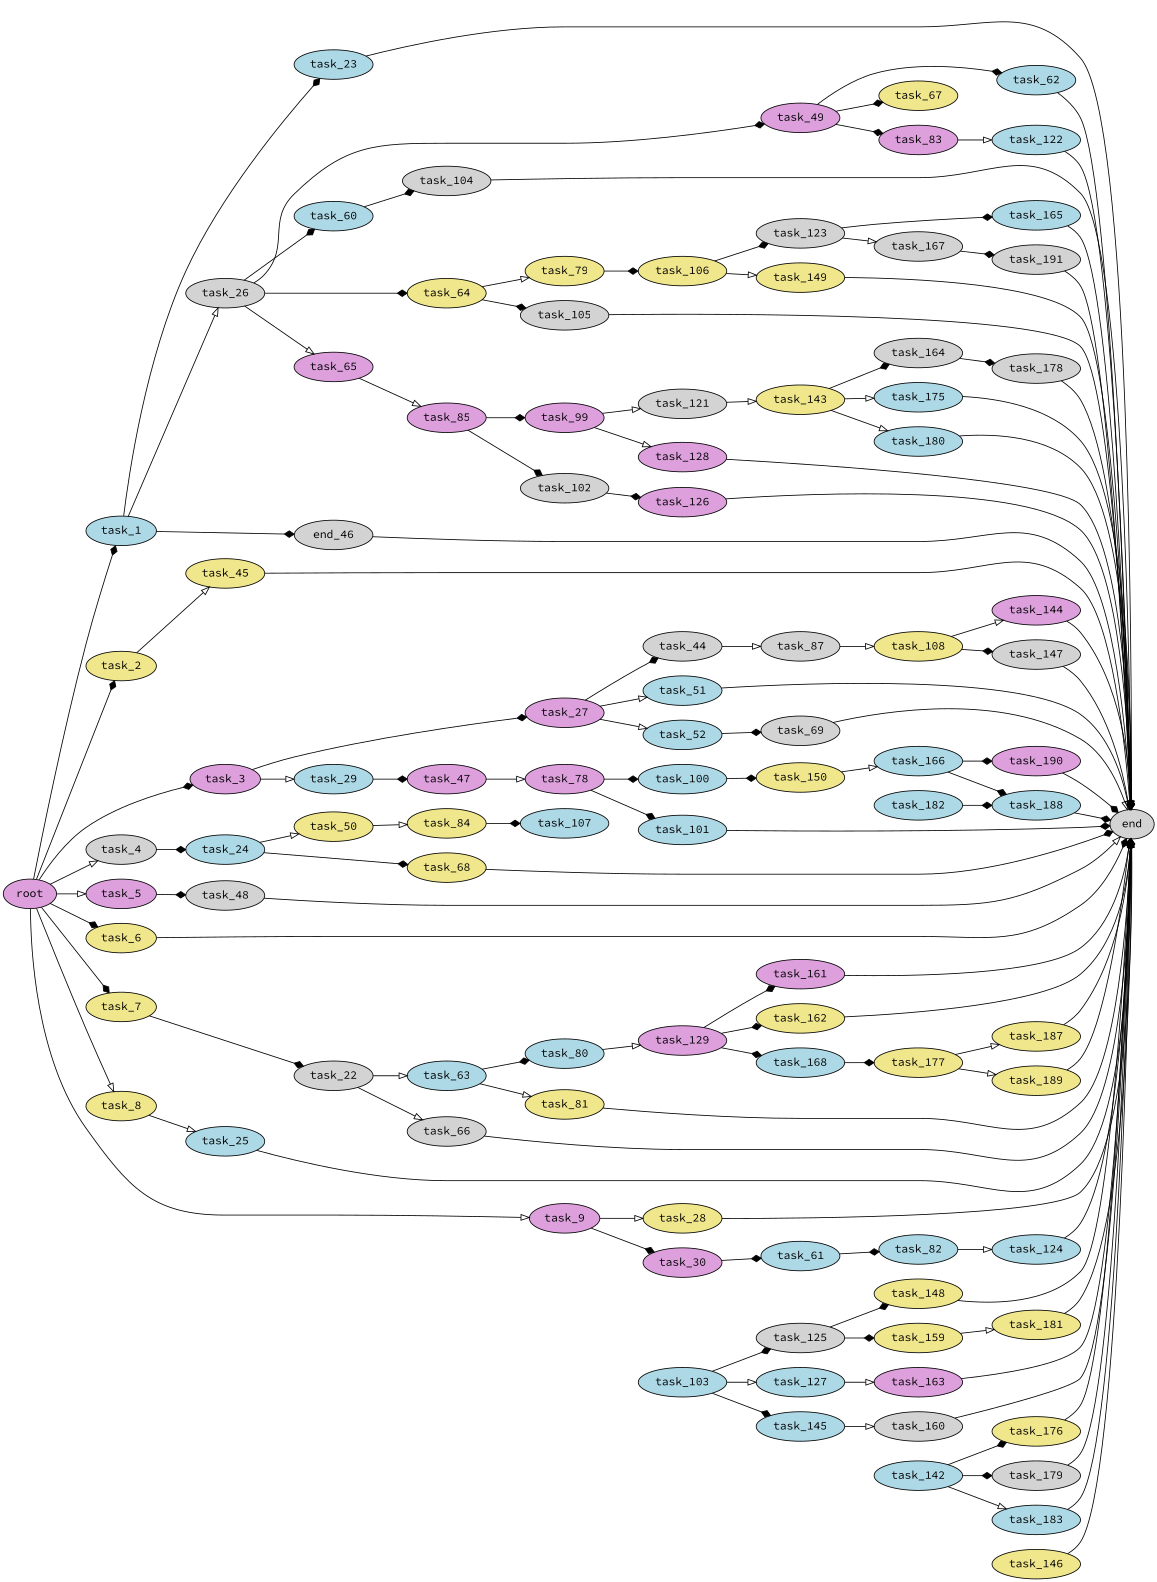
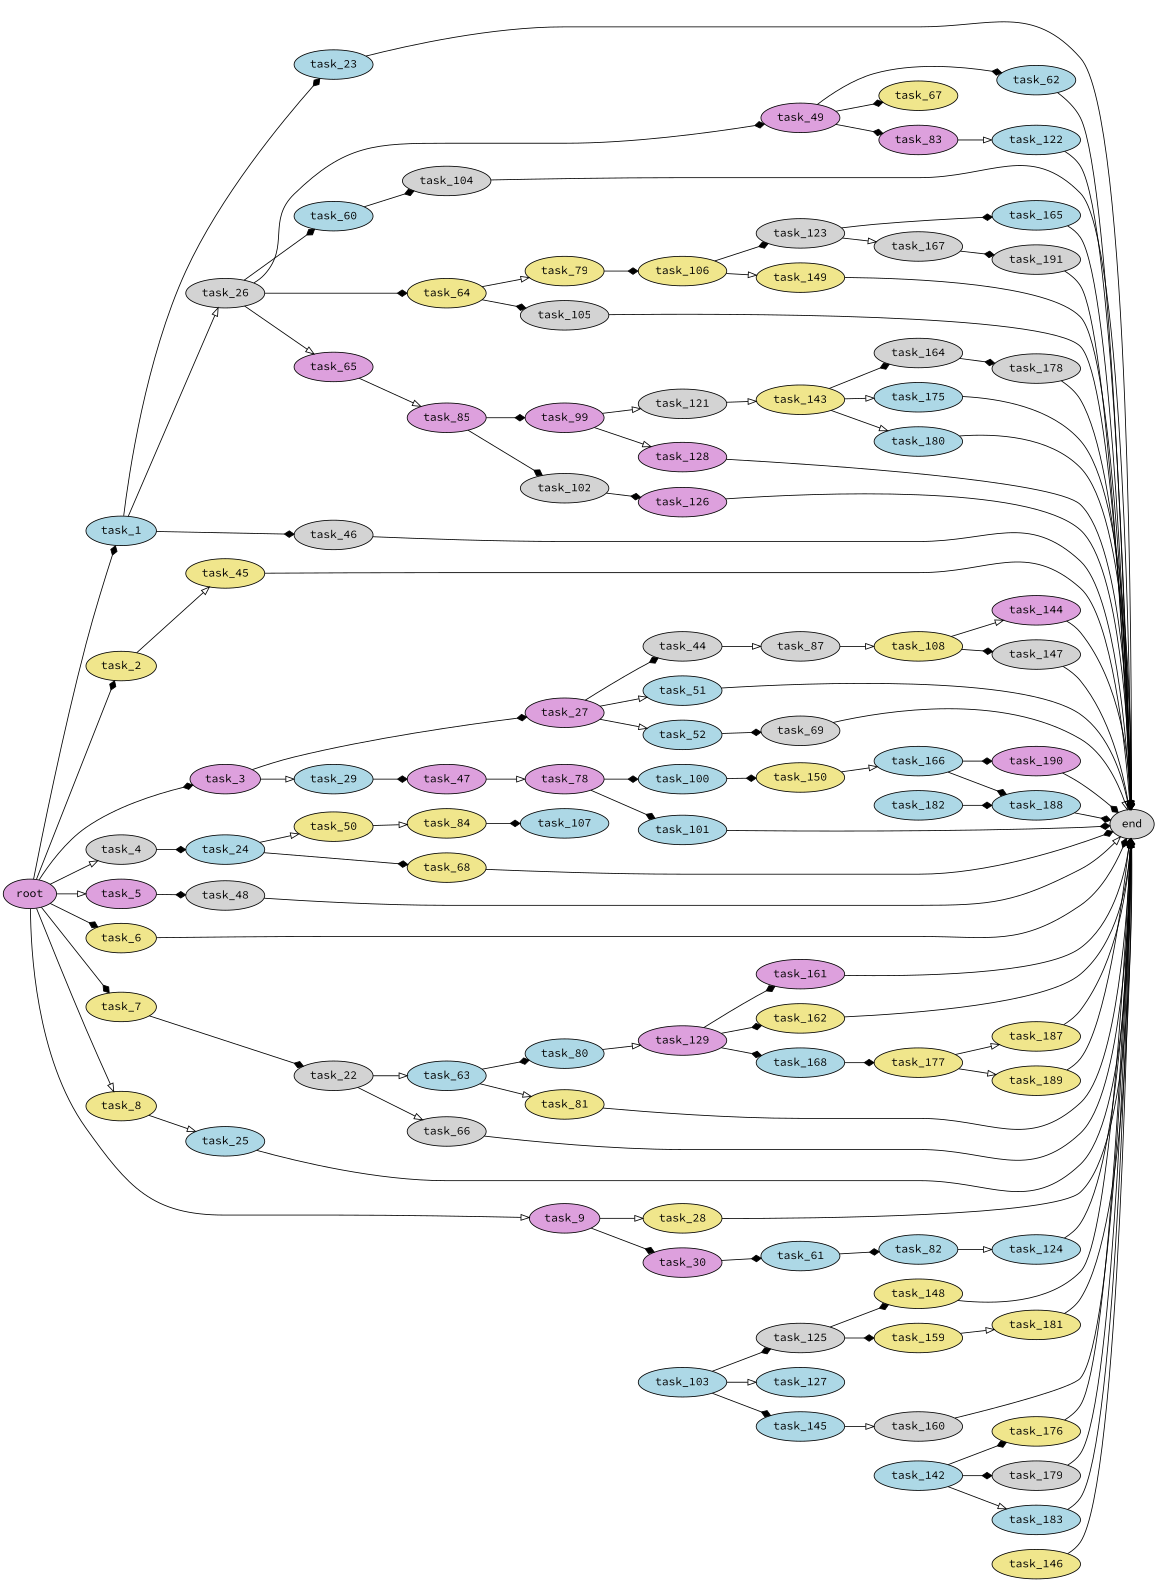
(334, 535) -> (334, 535)
(918, 1382) -> none
